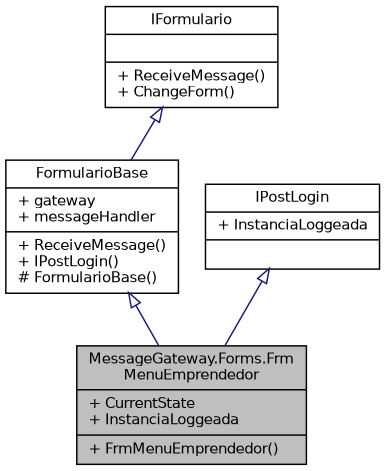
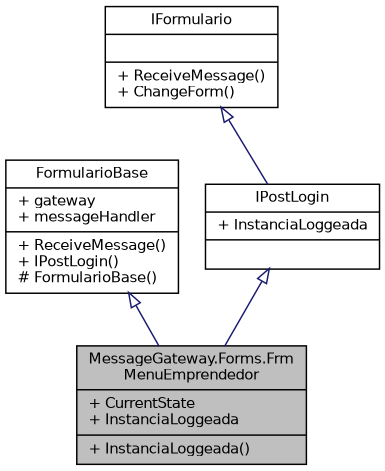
(143, 140) -> (248, 152)
(184, 449) -> (170, 449)
